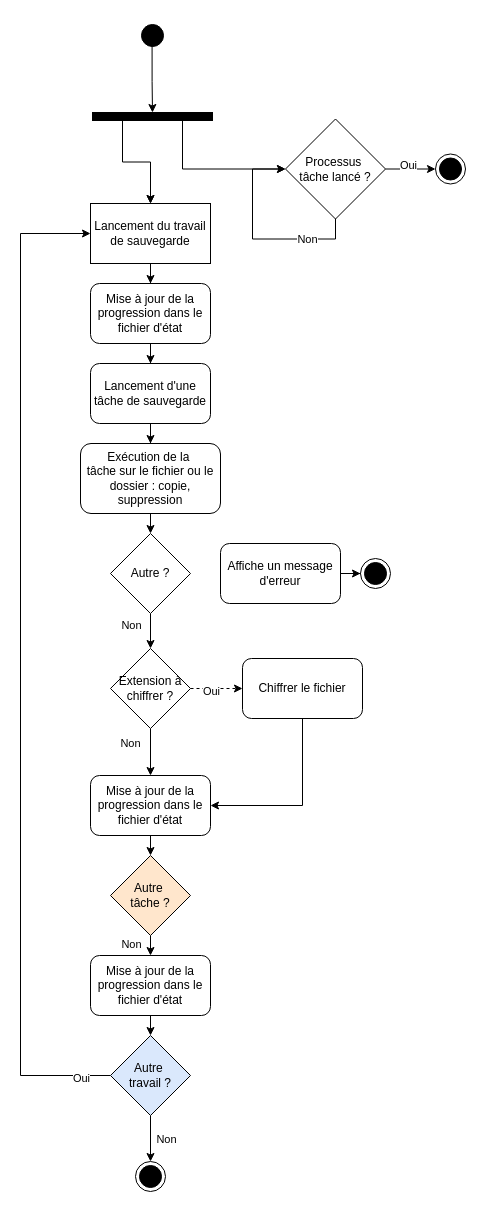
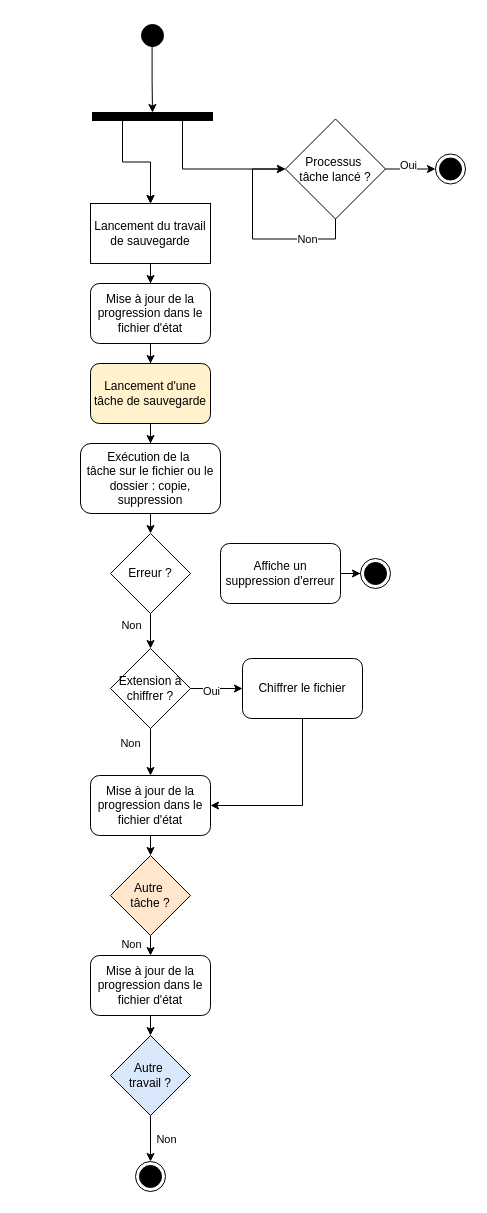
(151, 394) -> (151, 394)
(151, 574) -> (151, 574)
(281, 574) -> (281, 574)
(21, 669) -> none
(226, 689) -> (226, 689)
